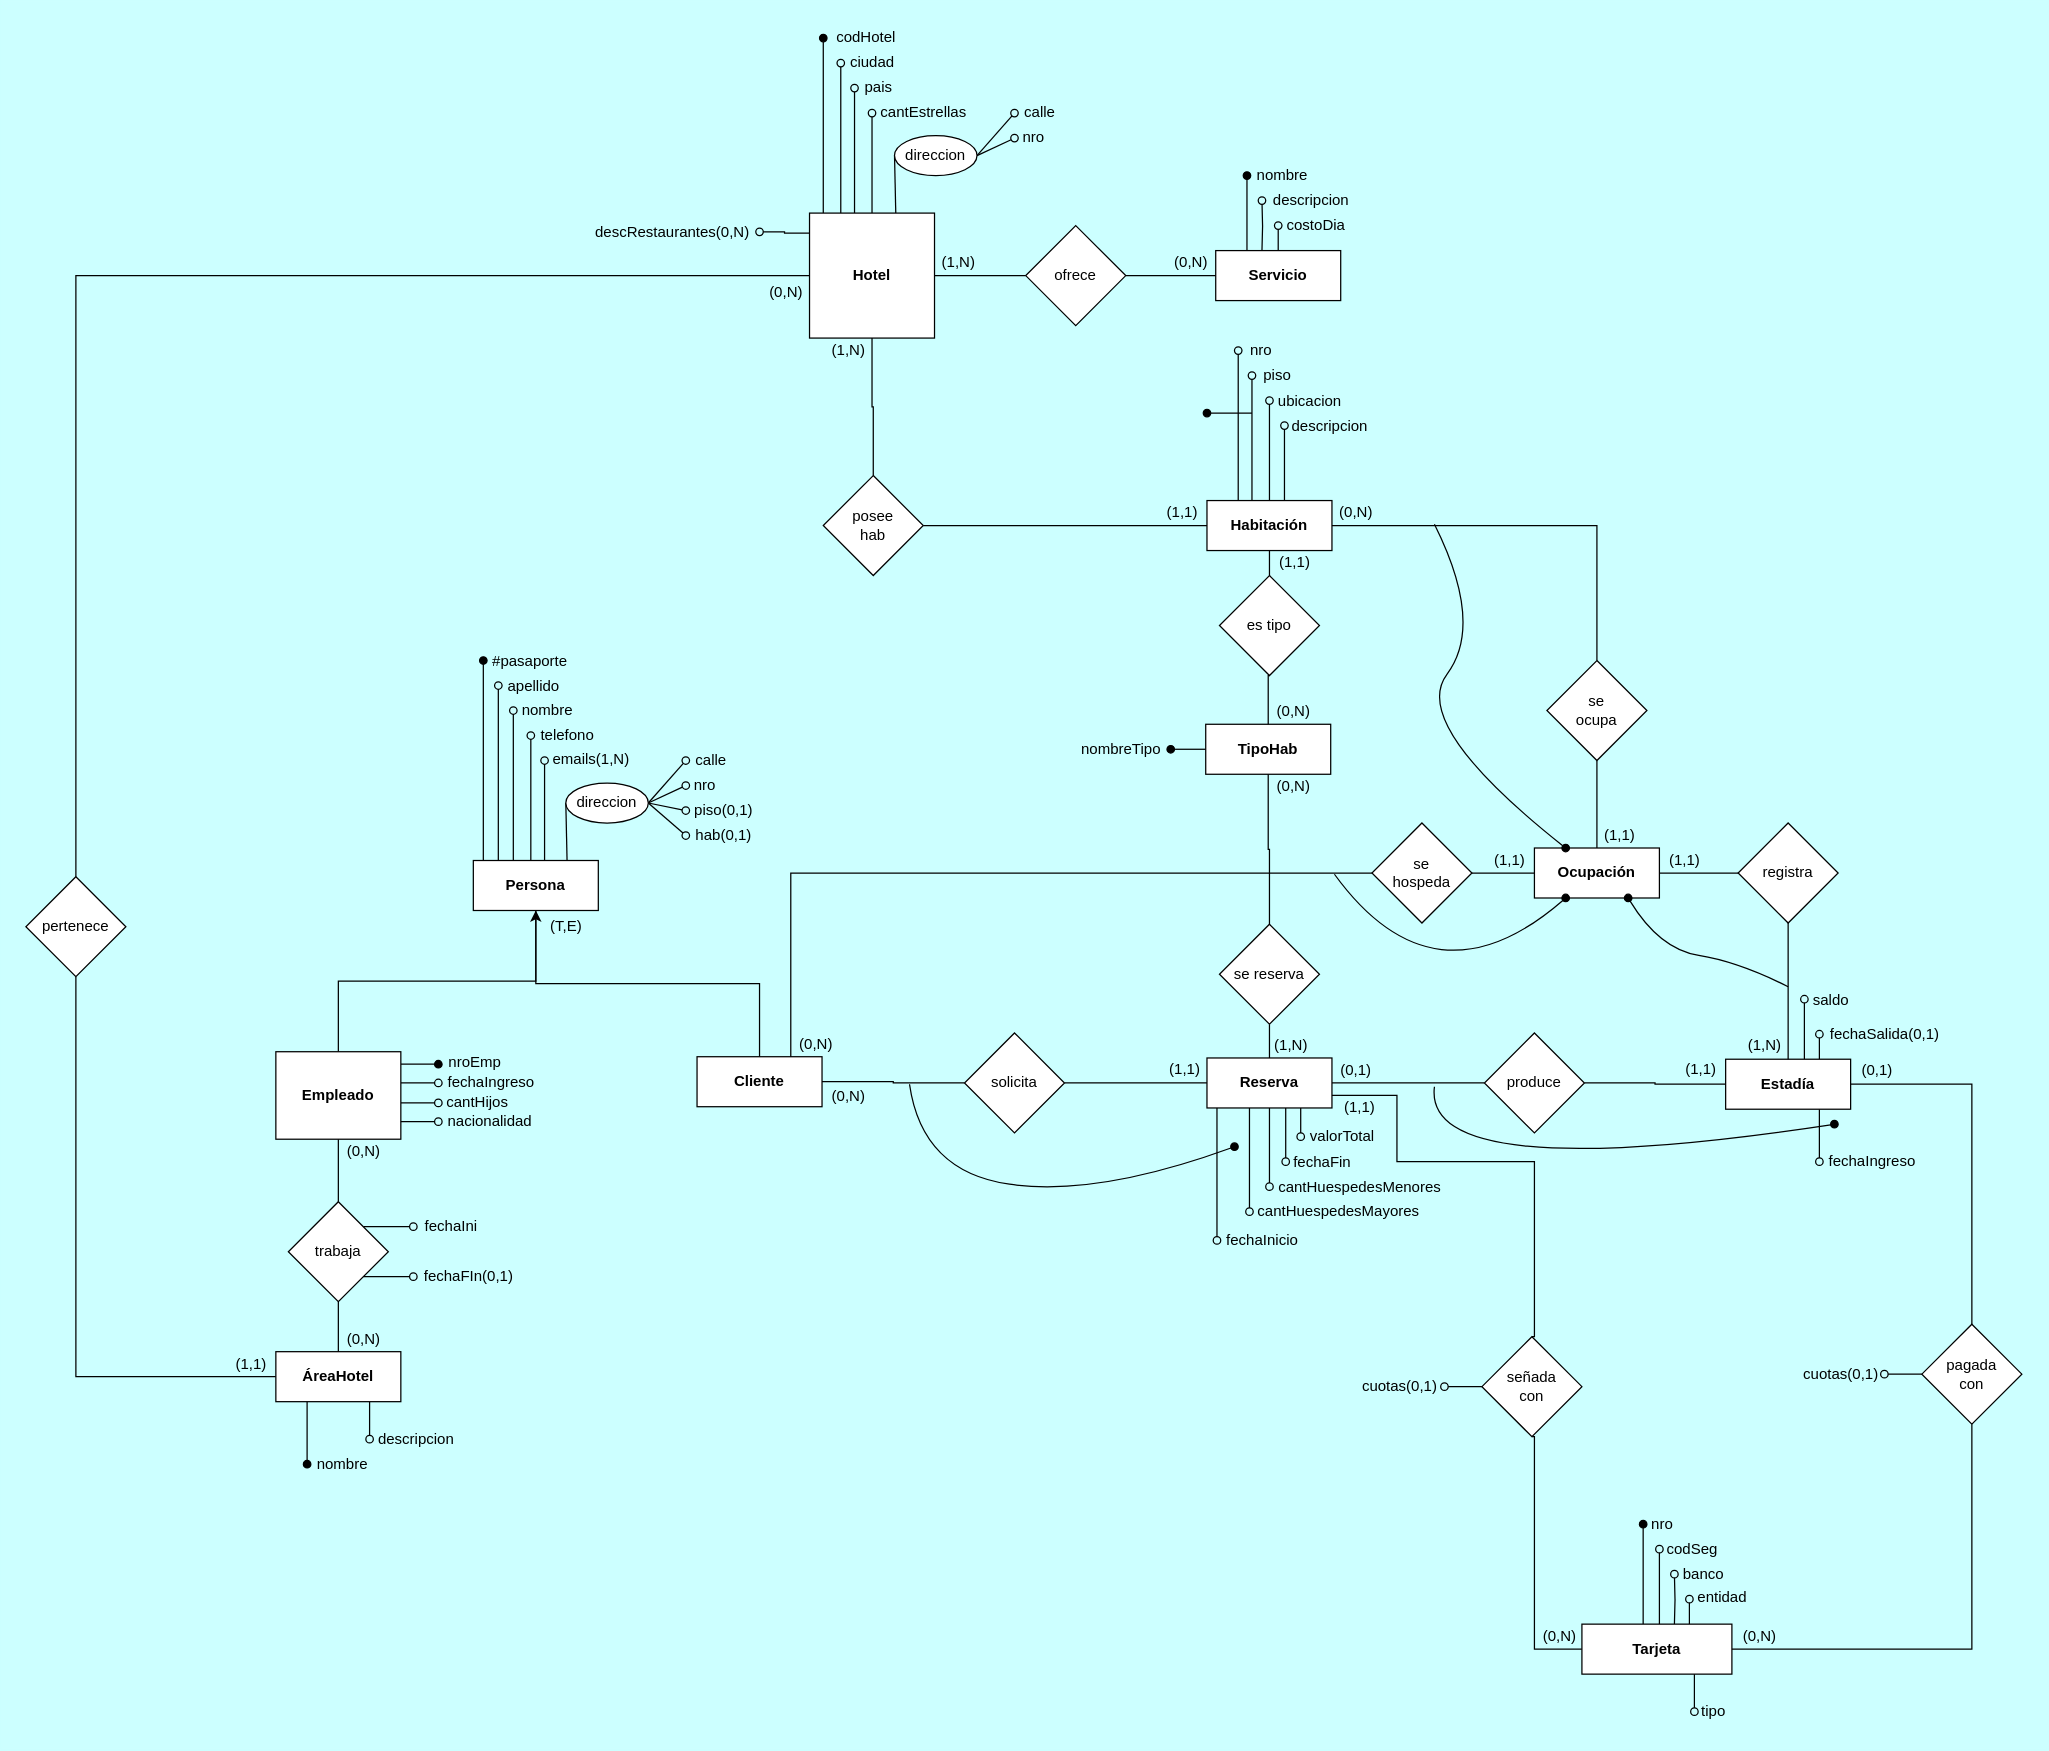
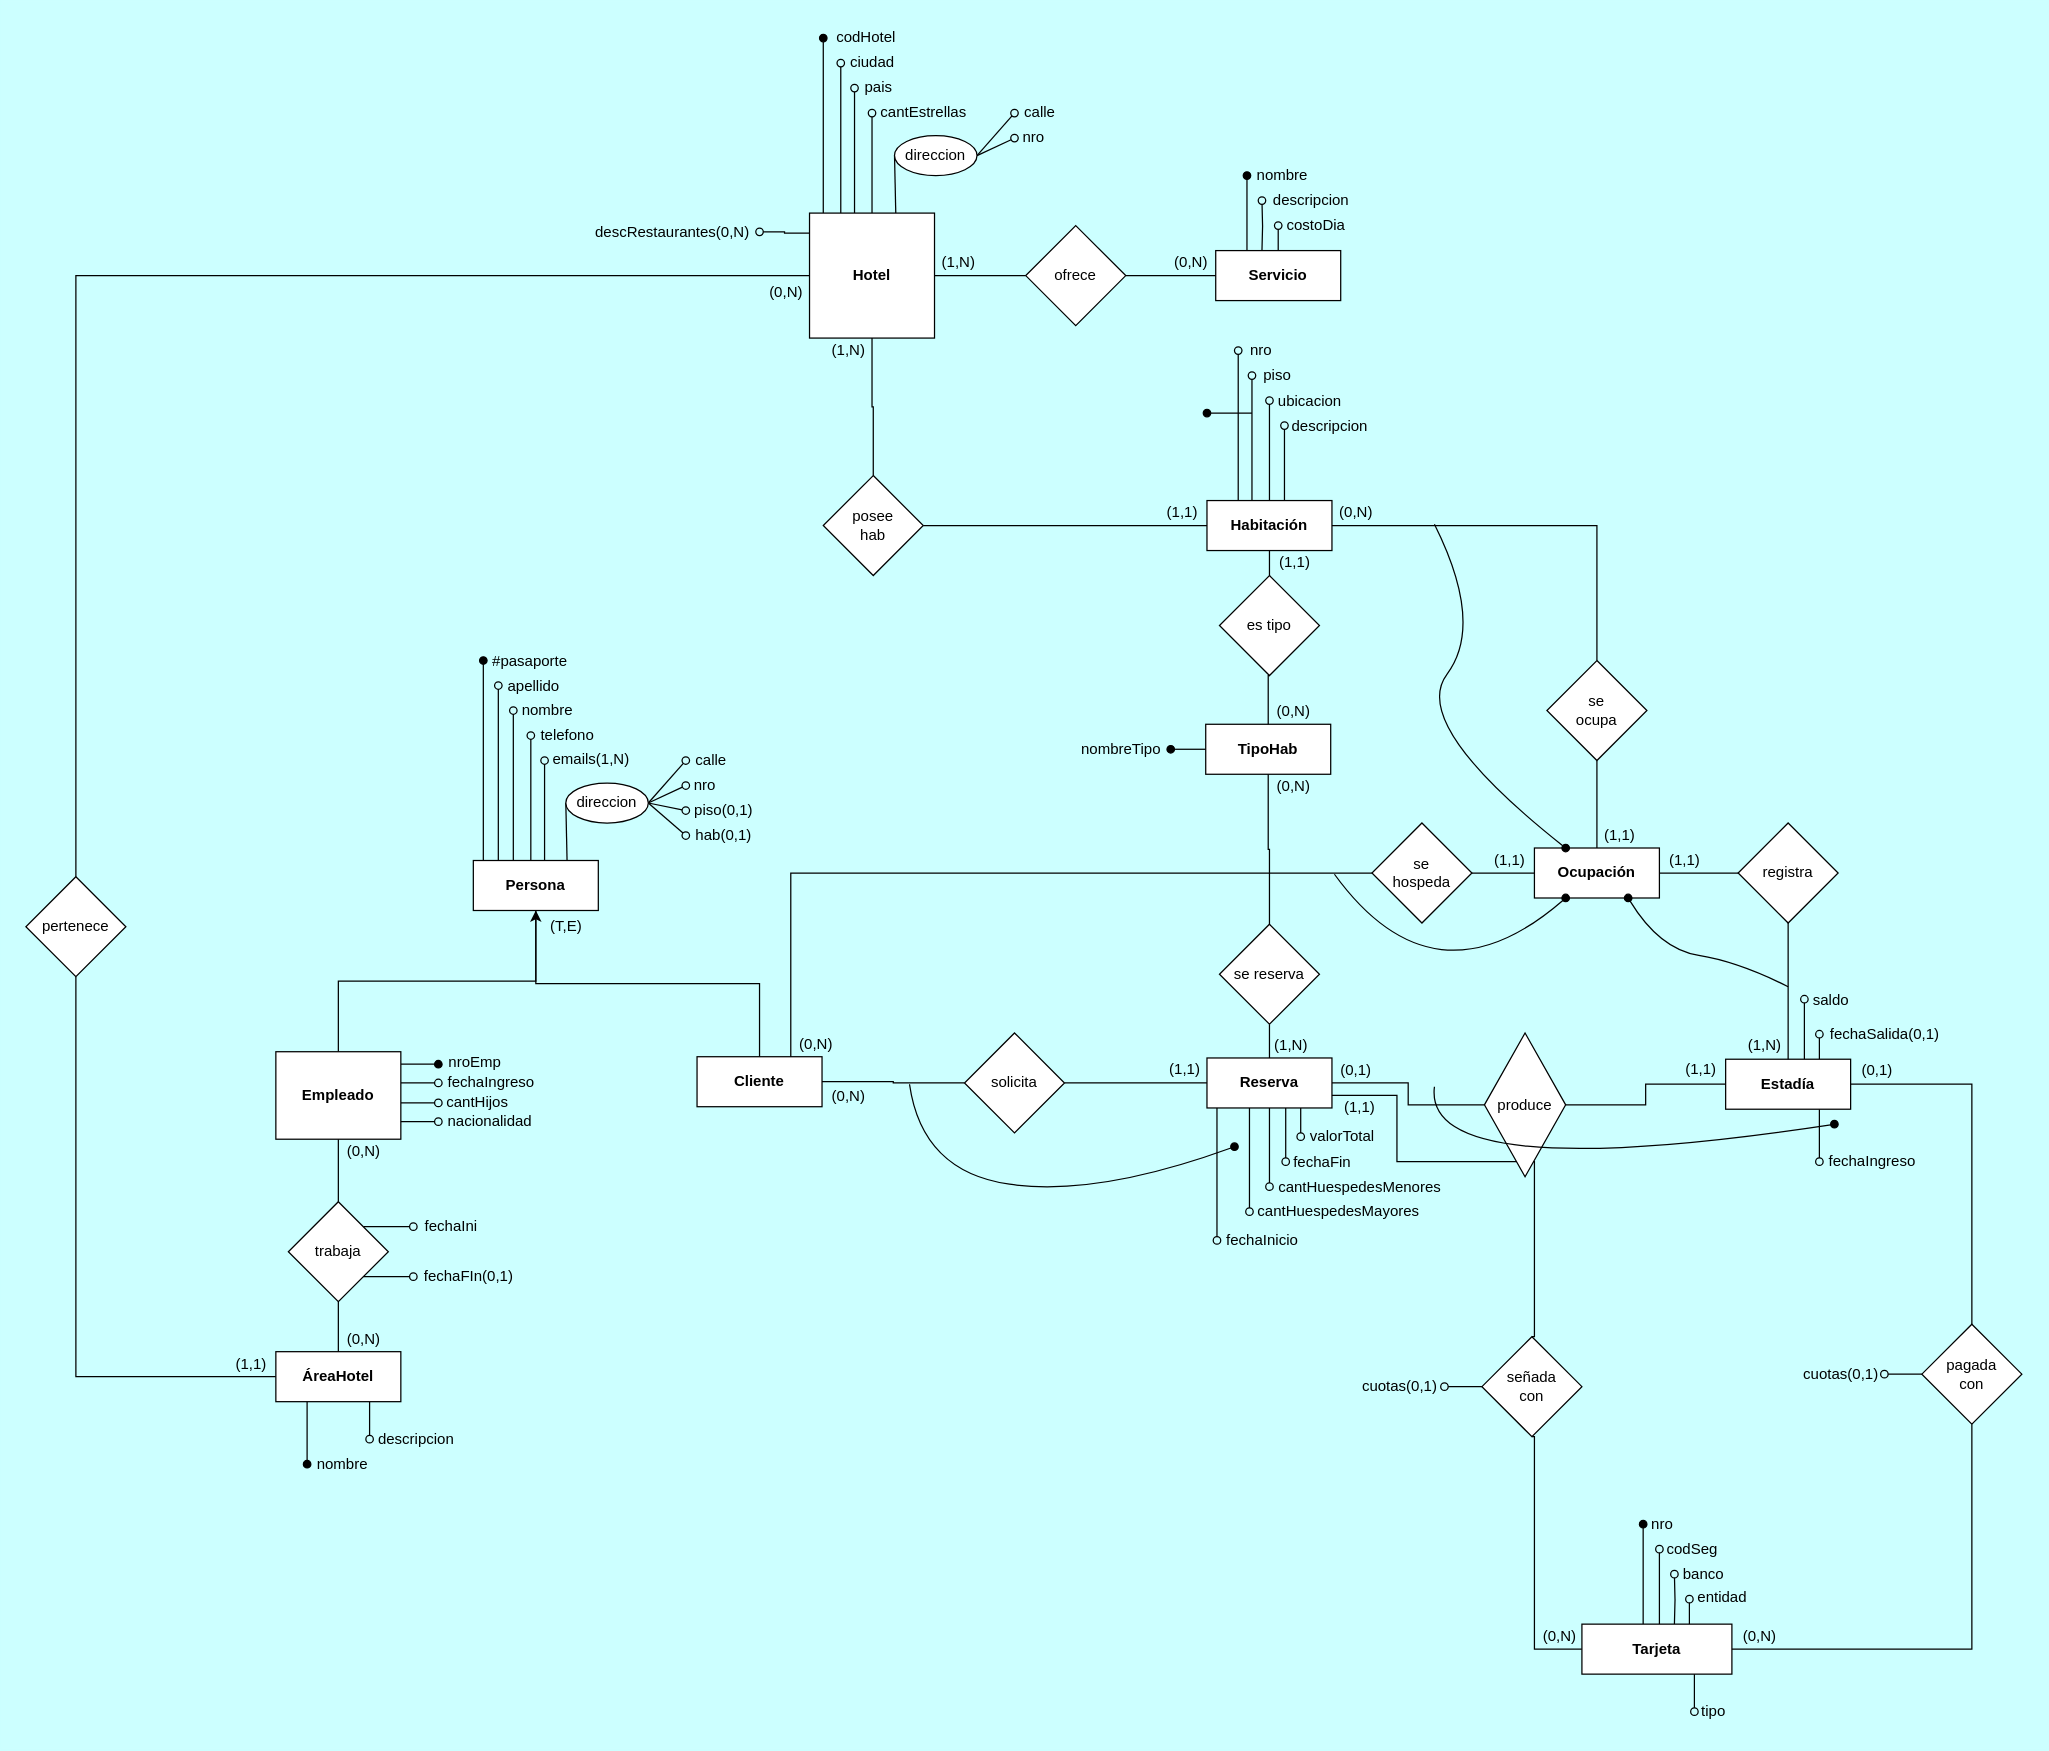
(1534, 1083) -> (1525, 1105)
